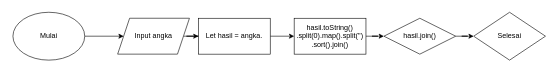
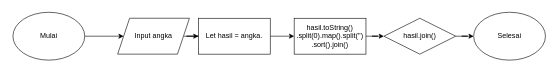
(510, 36) -> (510, 36)
